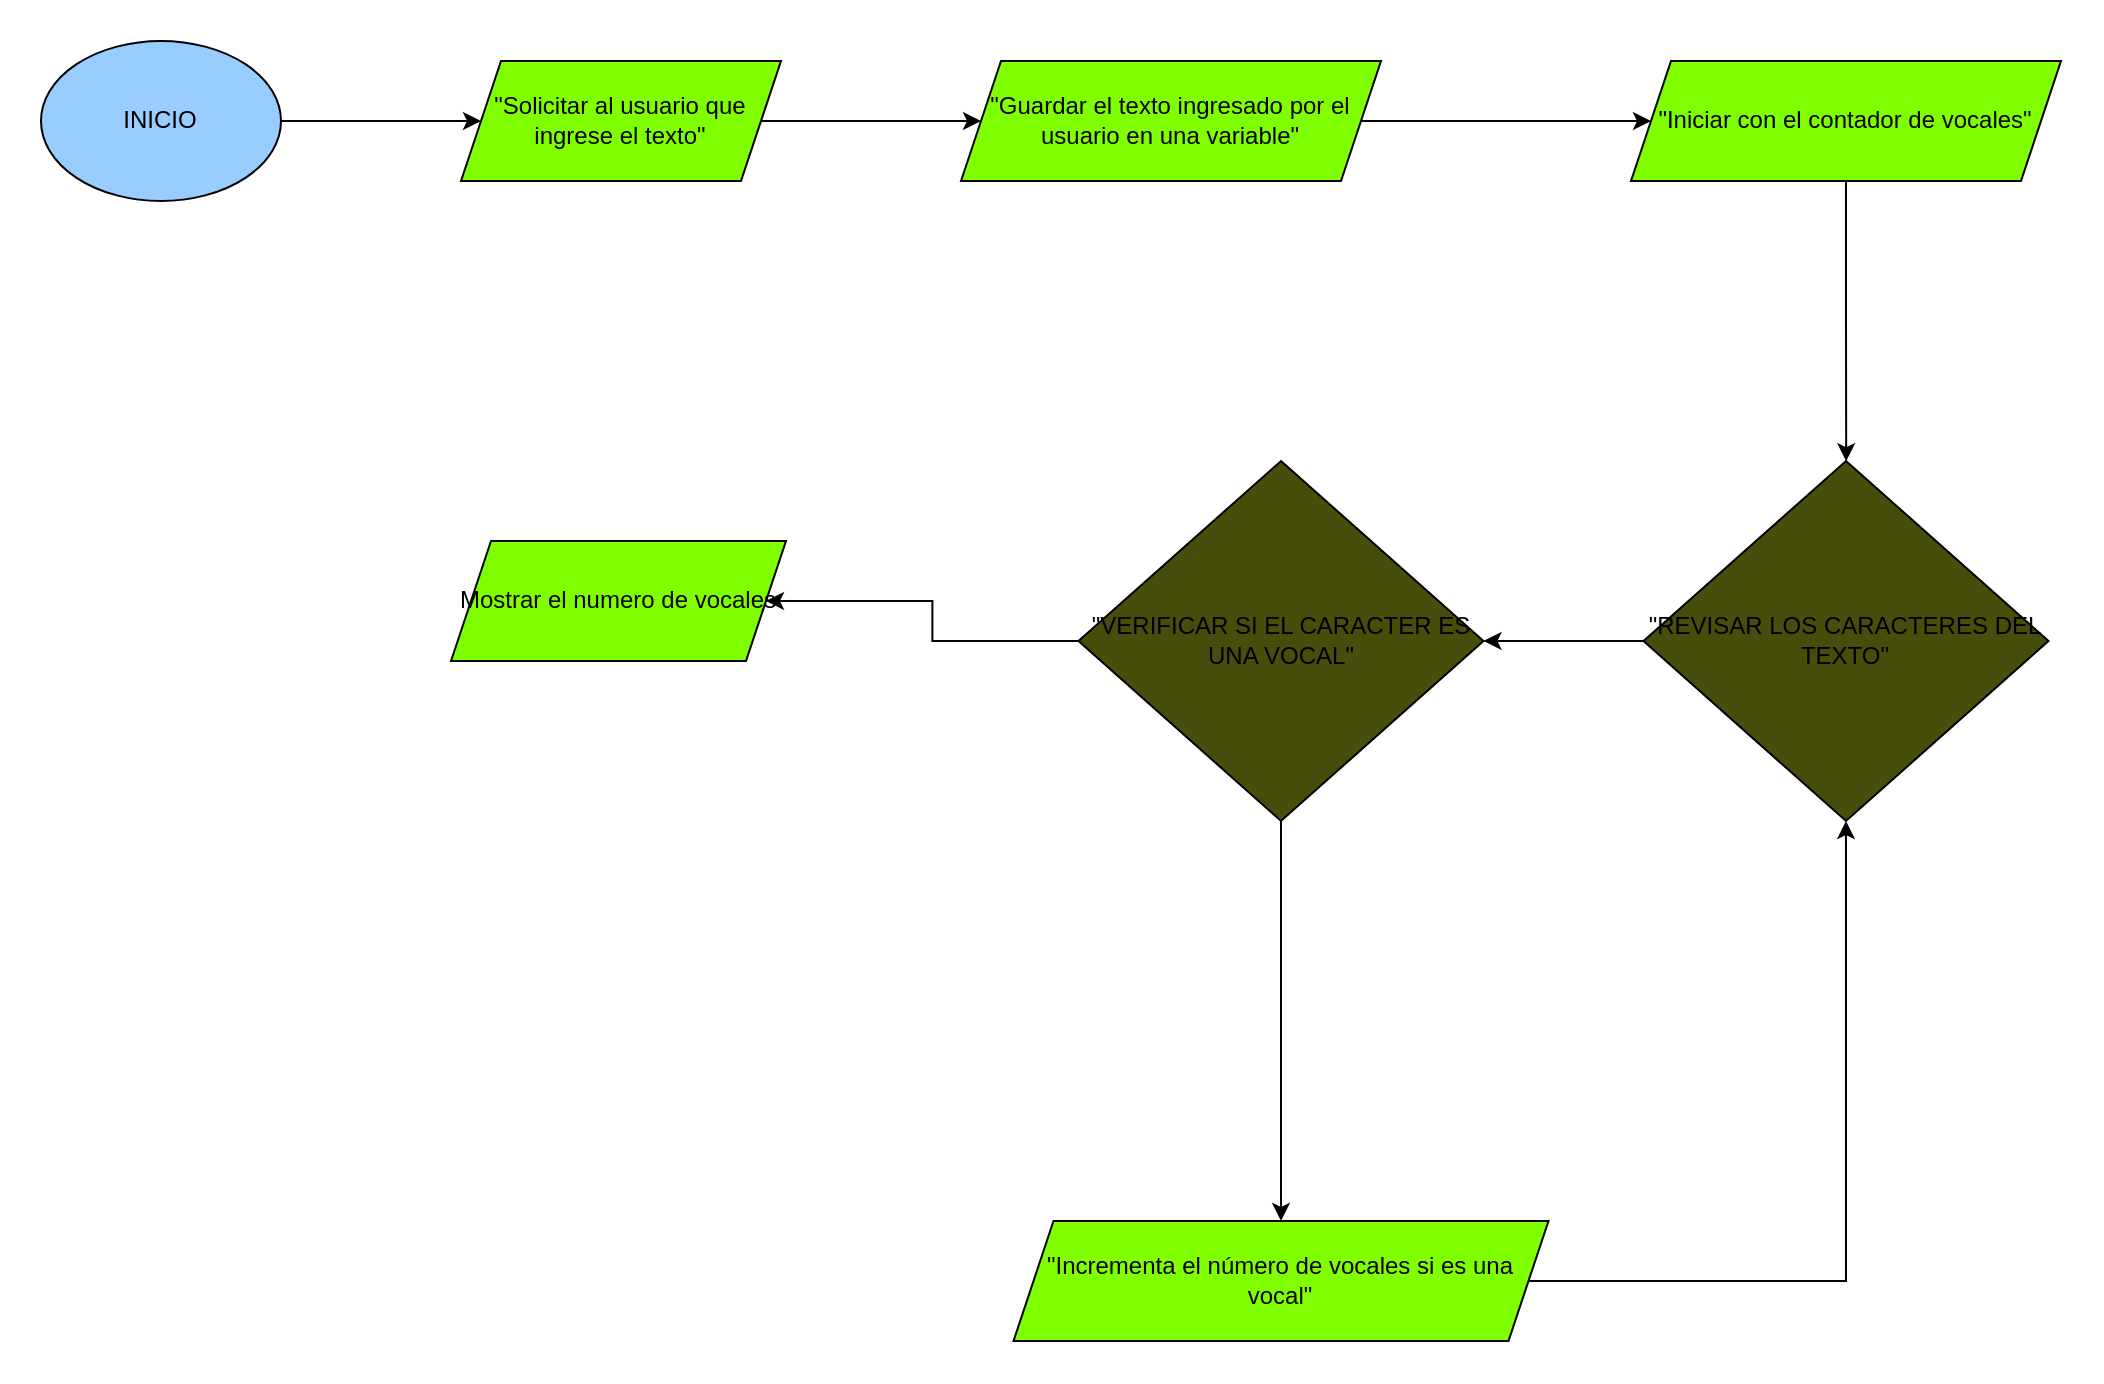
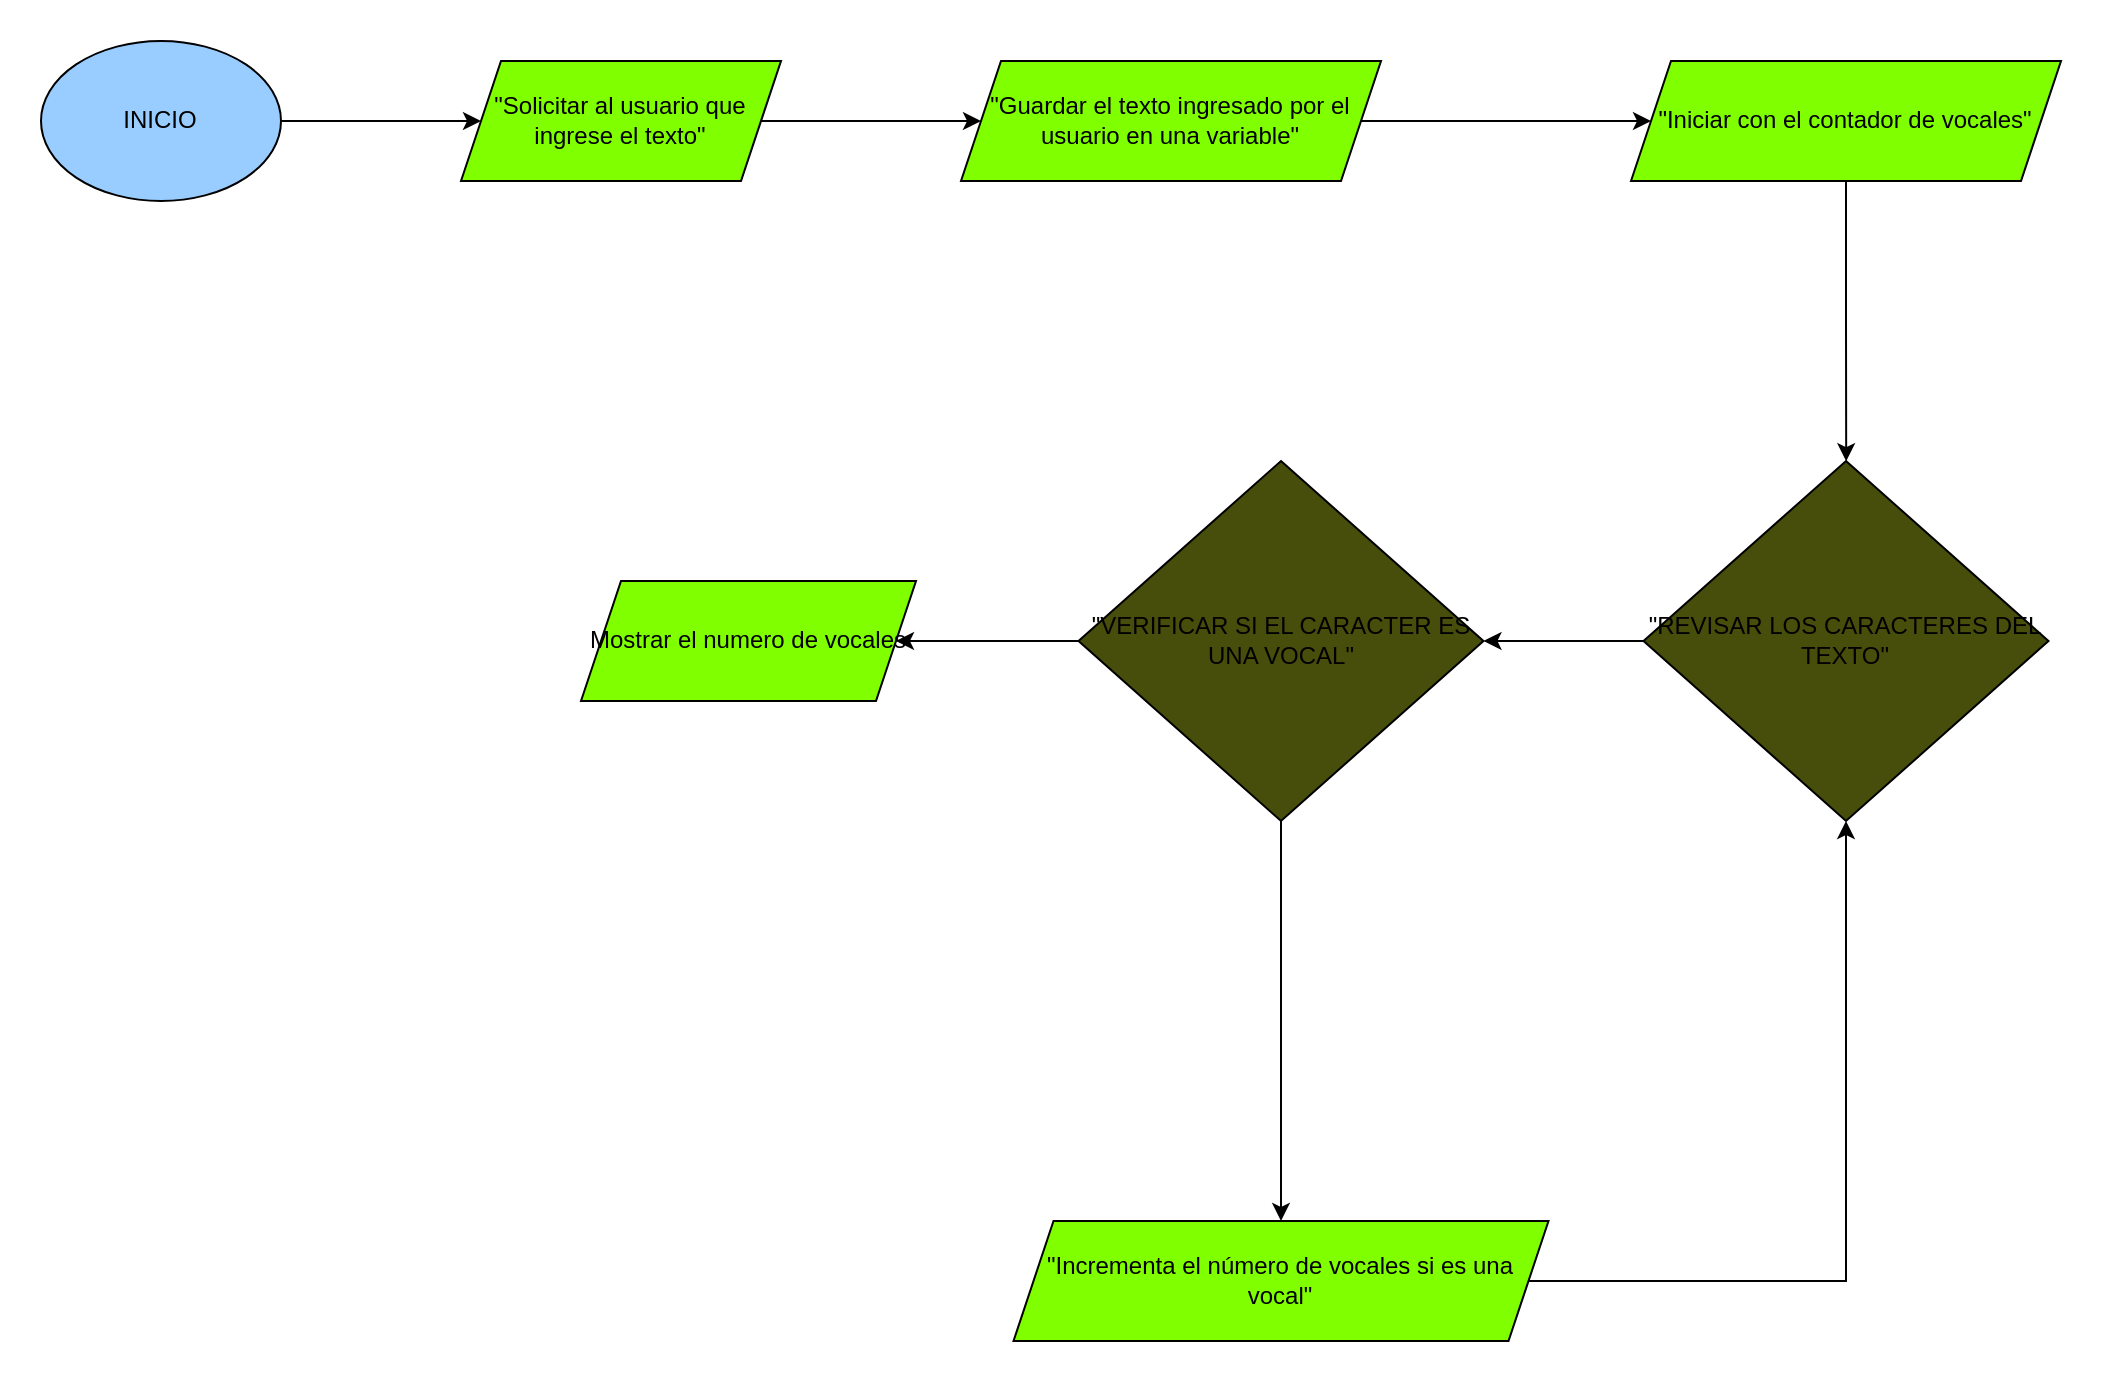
(619, 601) -> (749, 641)
